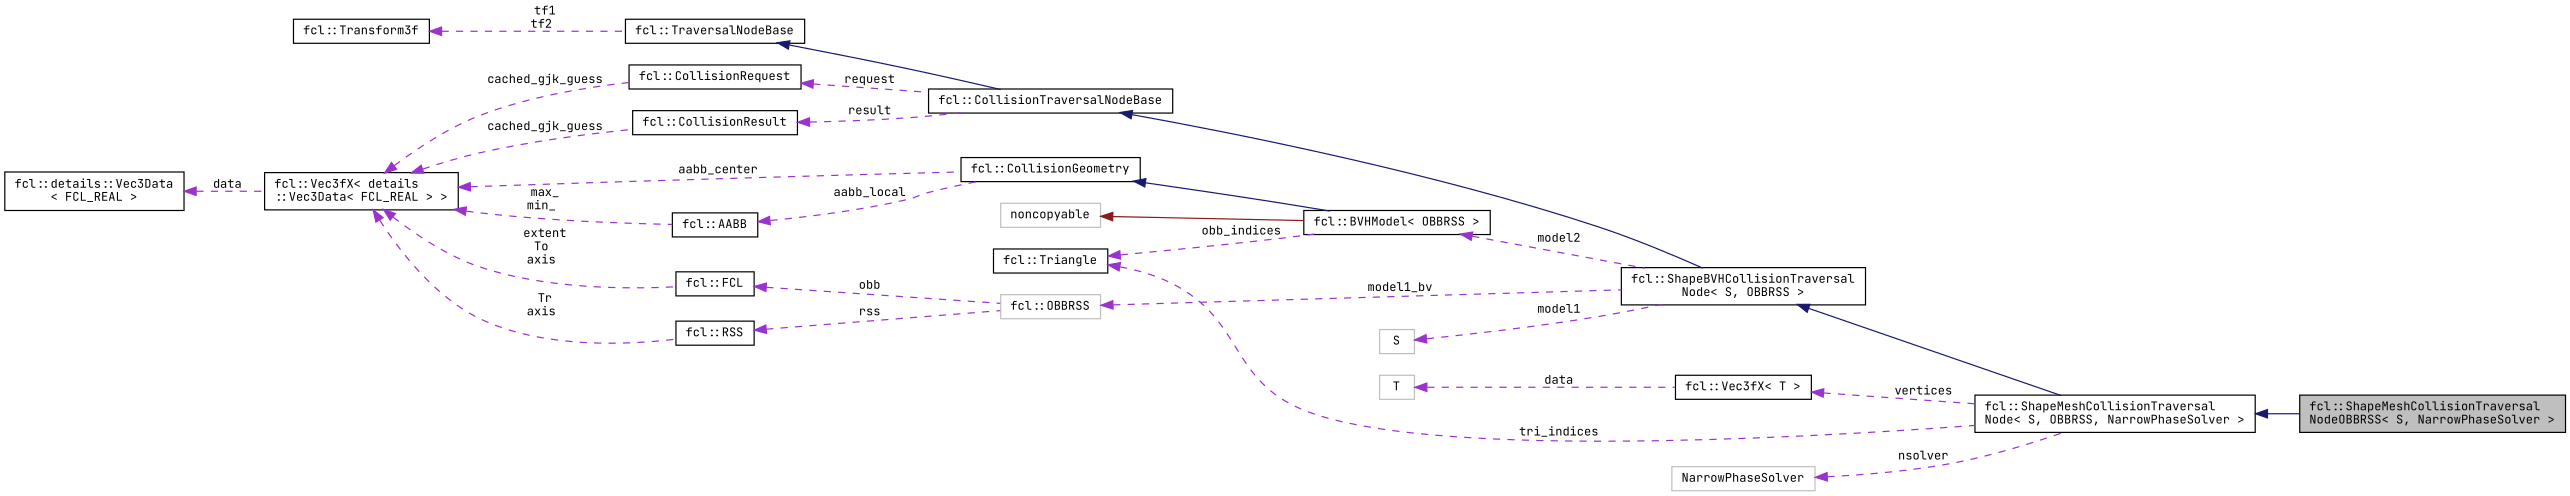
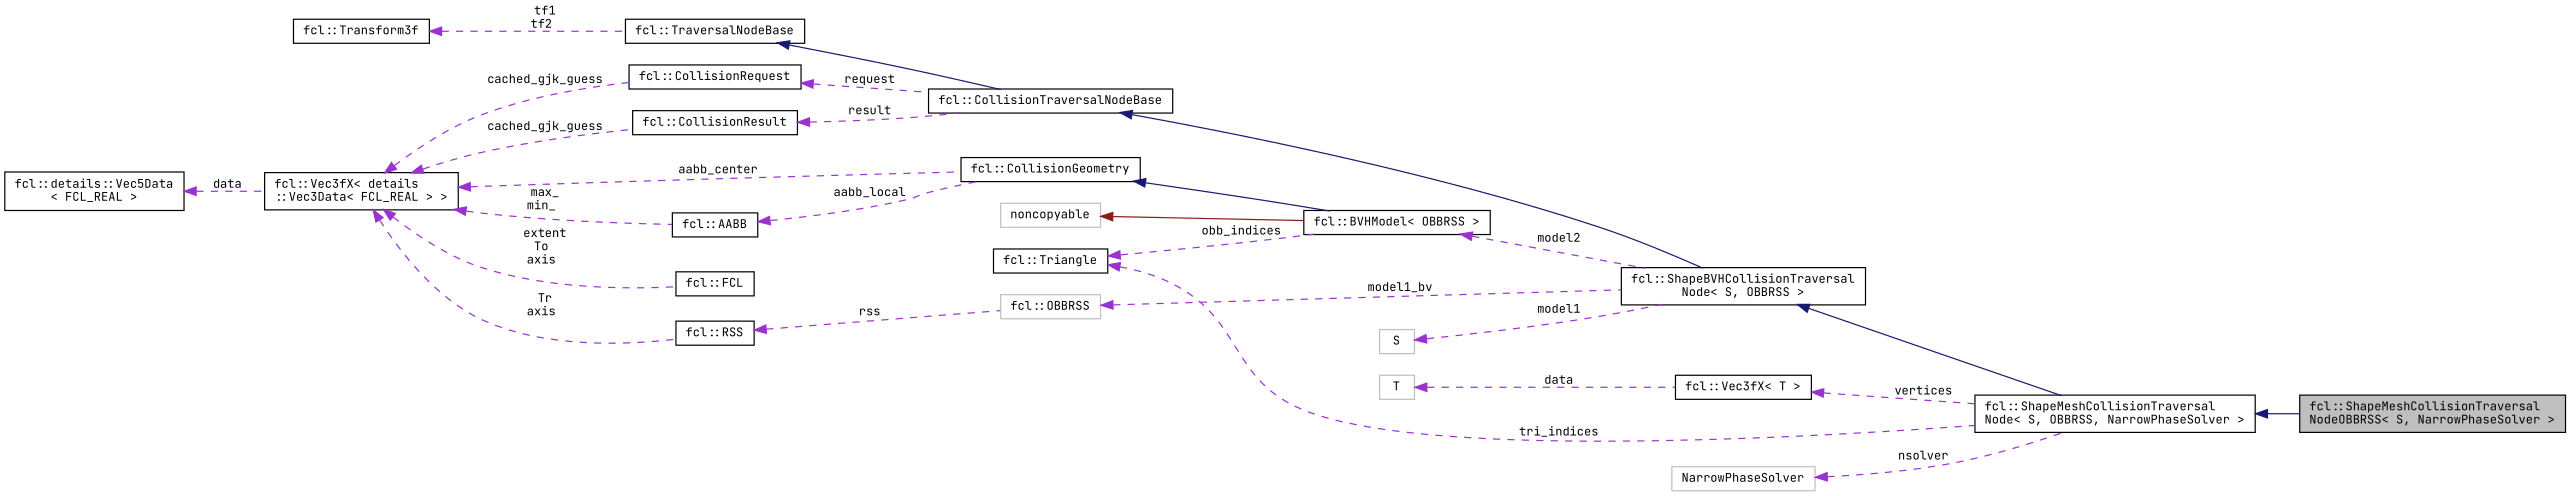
(94, 191) -> (94, 191)
(883, 295) -> none
